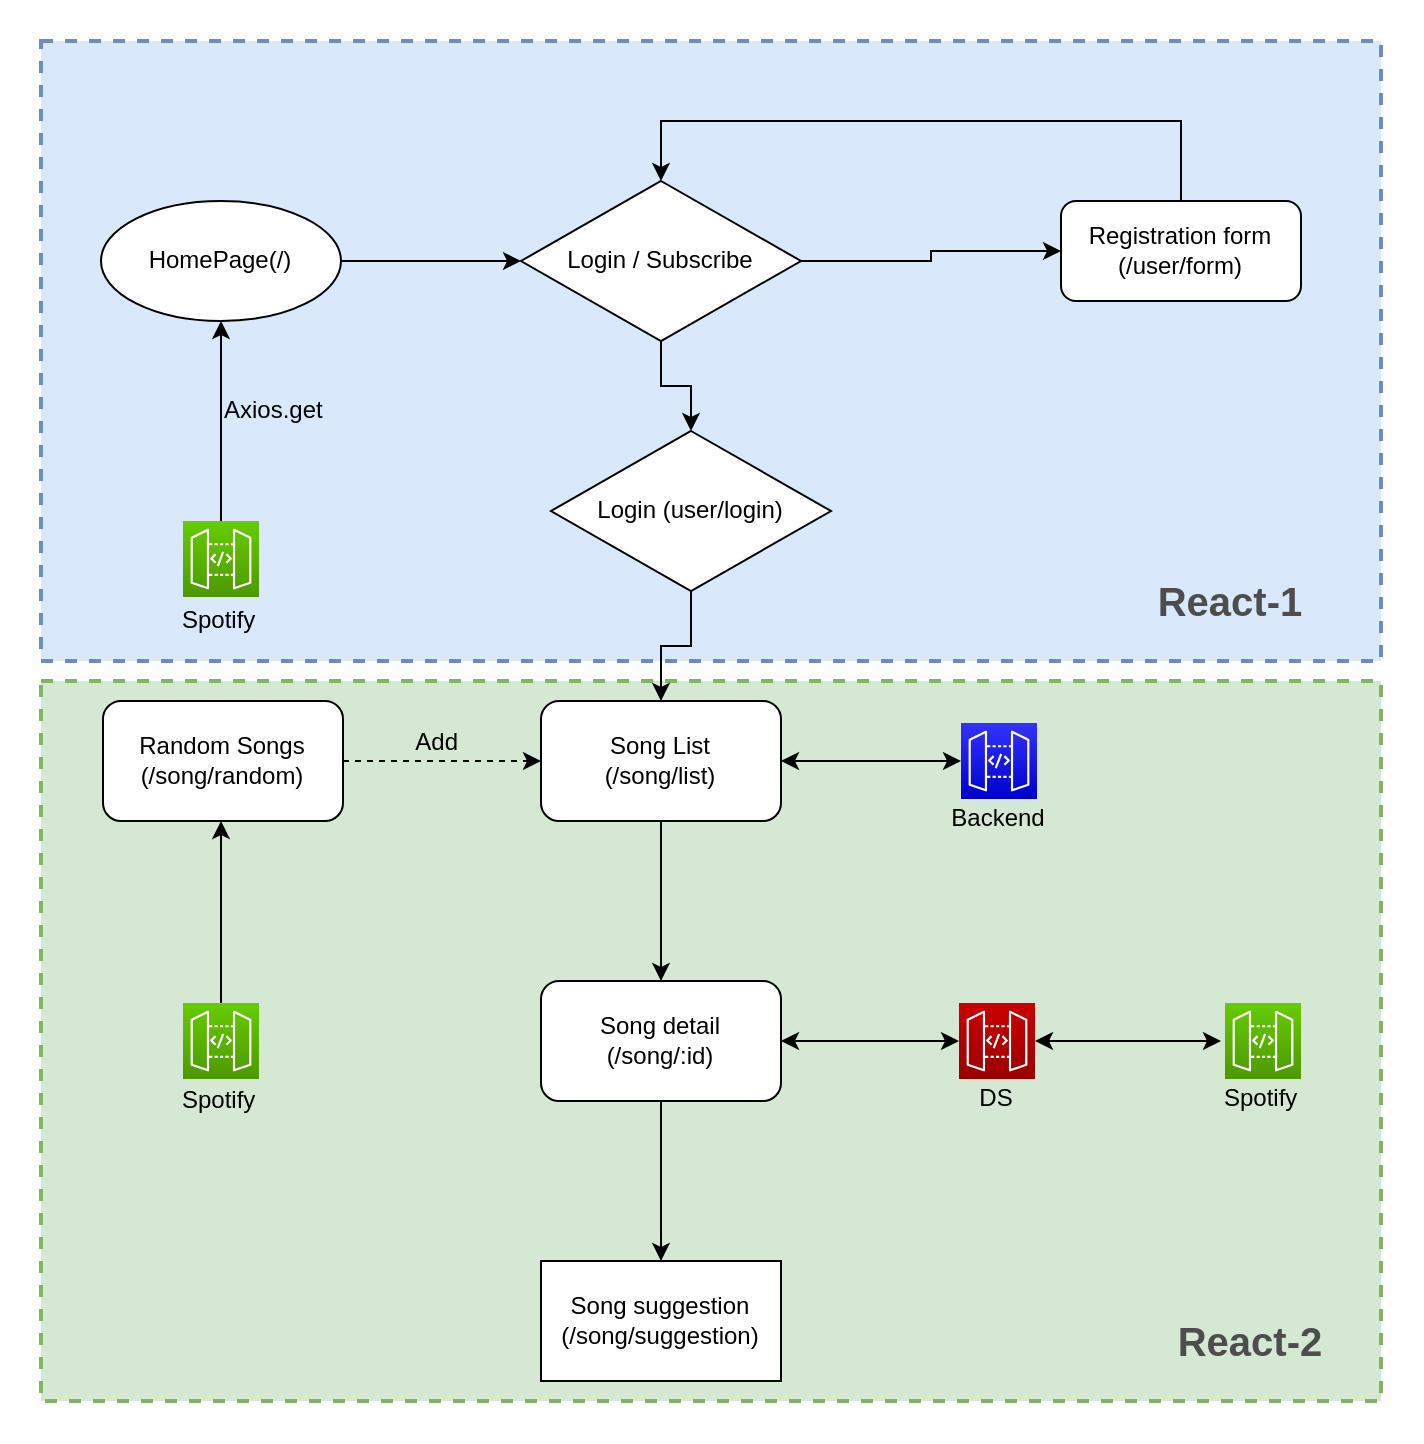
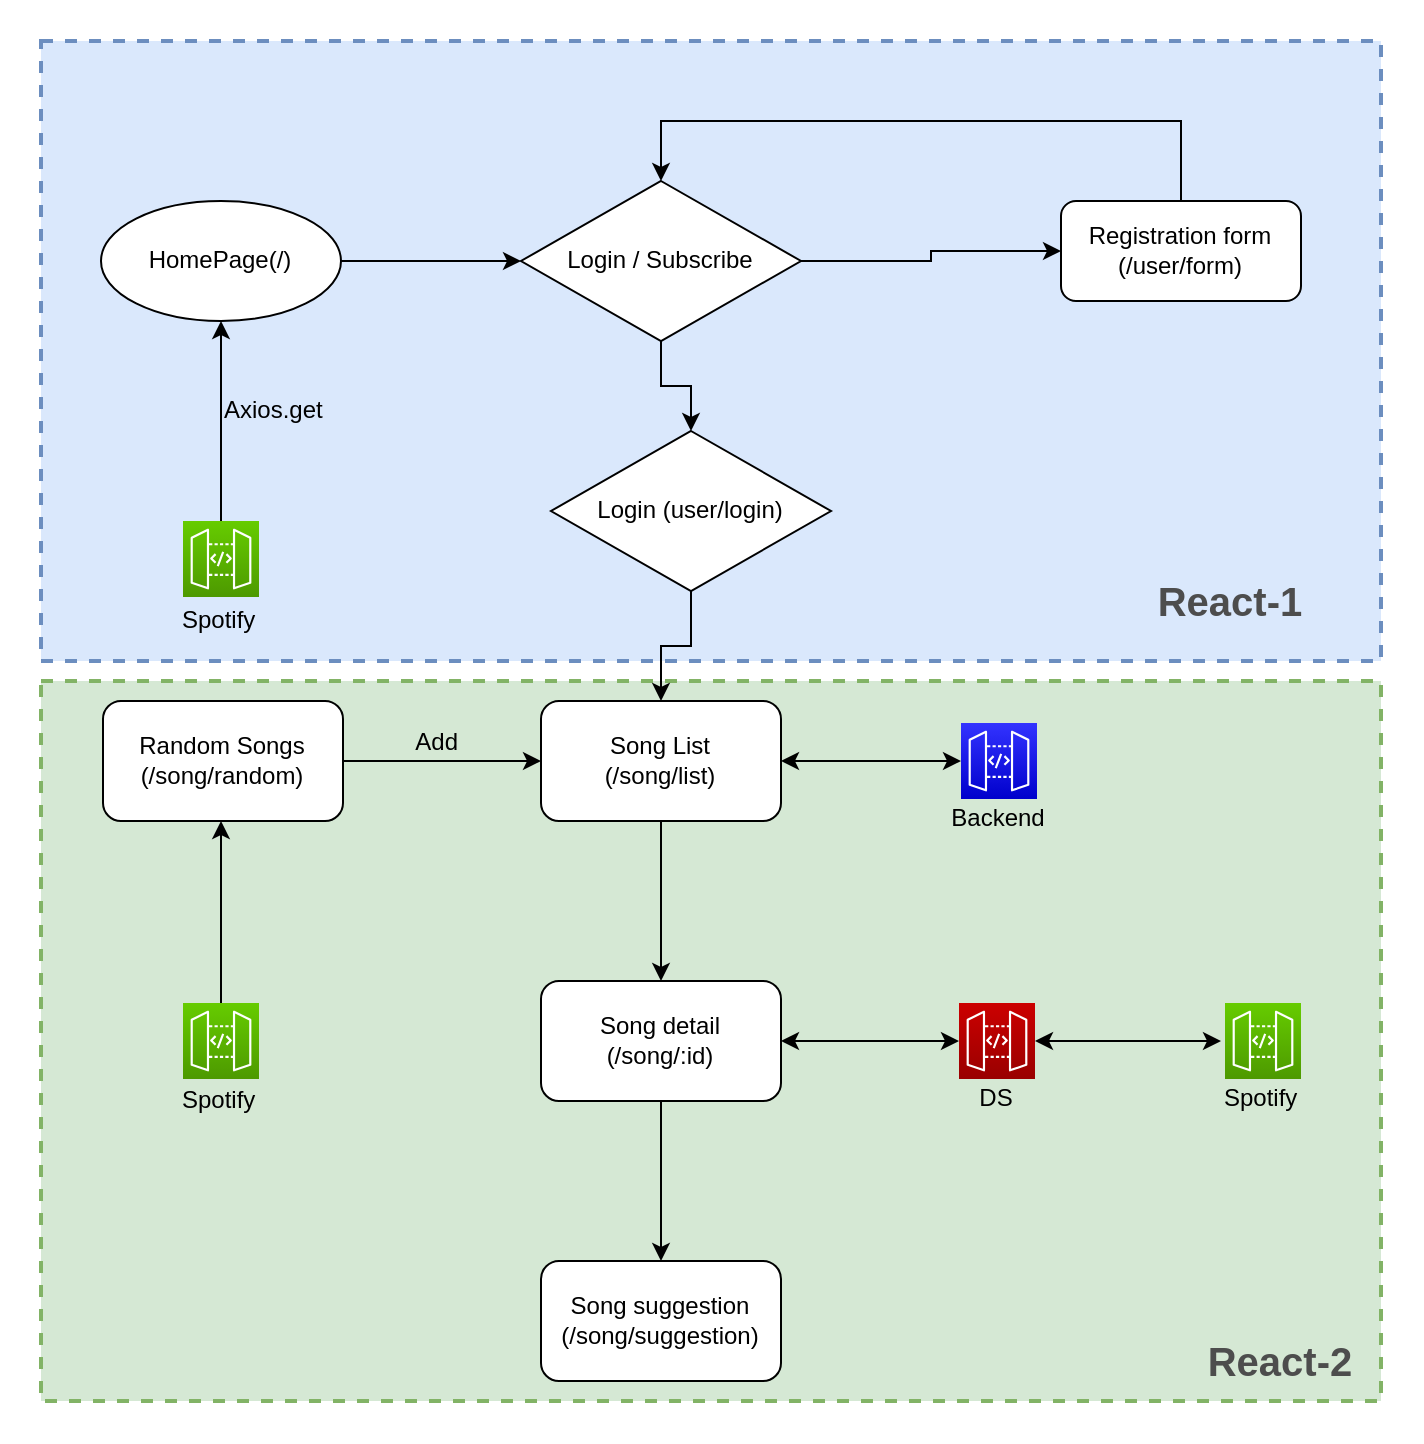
(435, 761) -> (435, 761)
(661, 1321) -> (661, 1321)
(1251, 1341) -> (1281, 1361)
